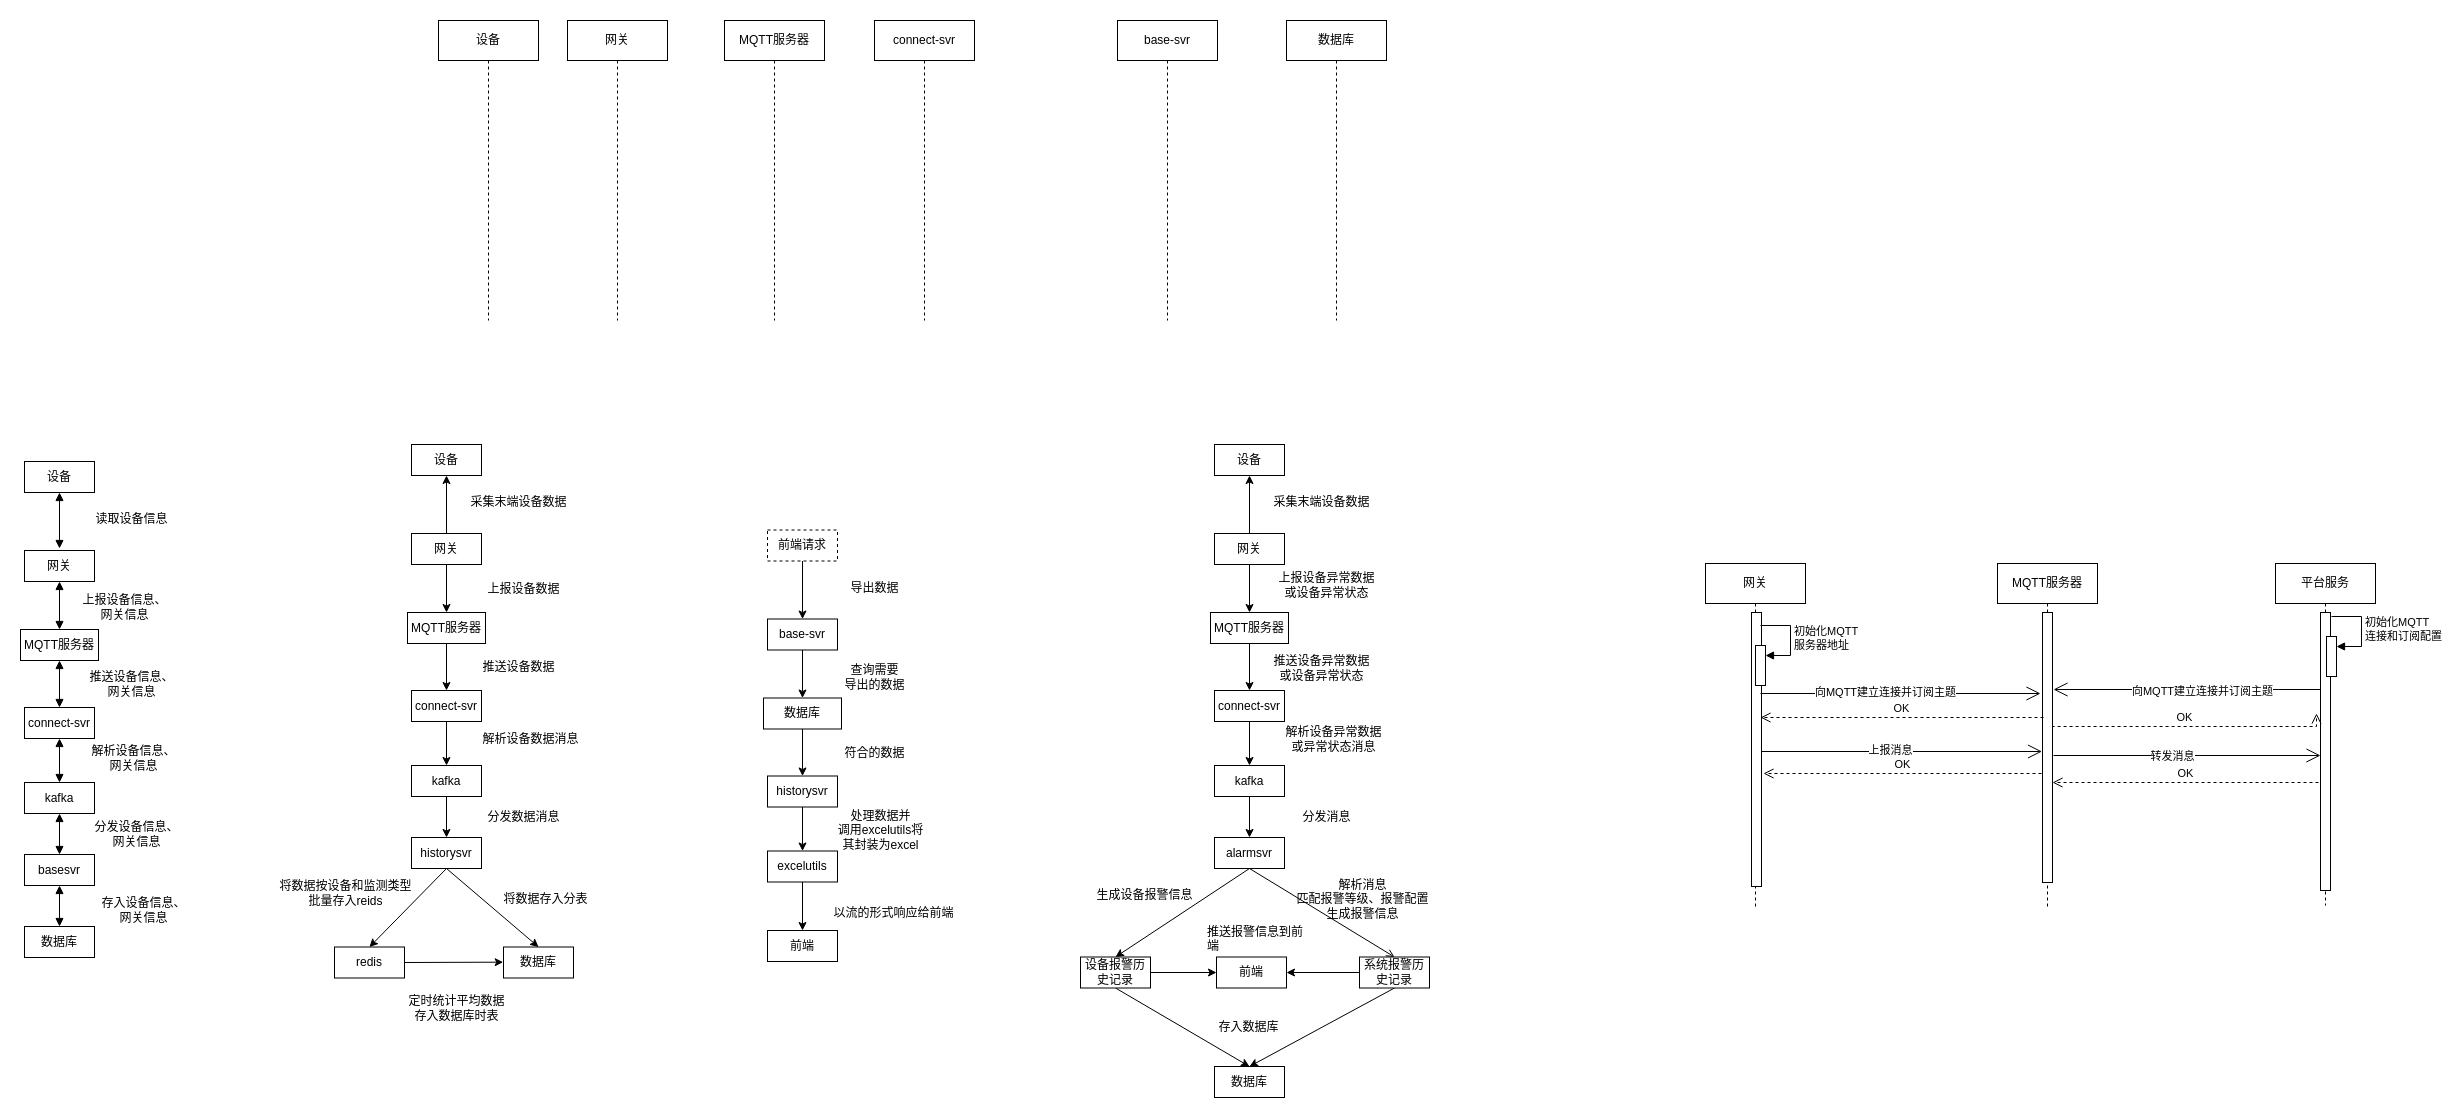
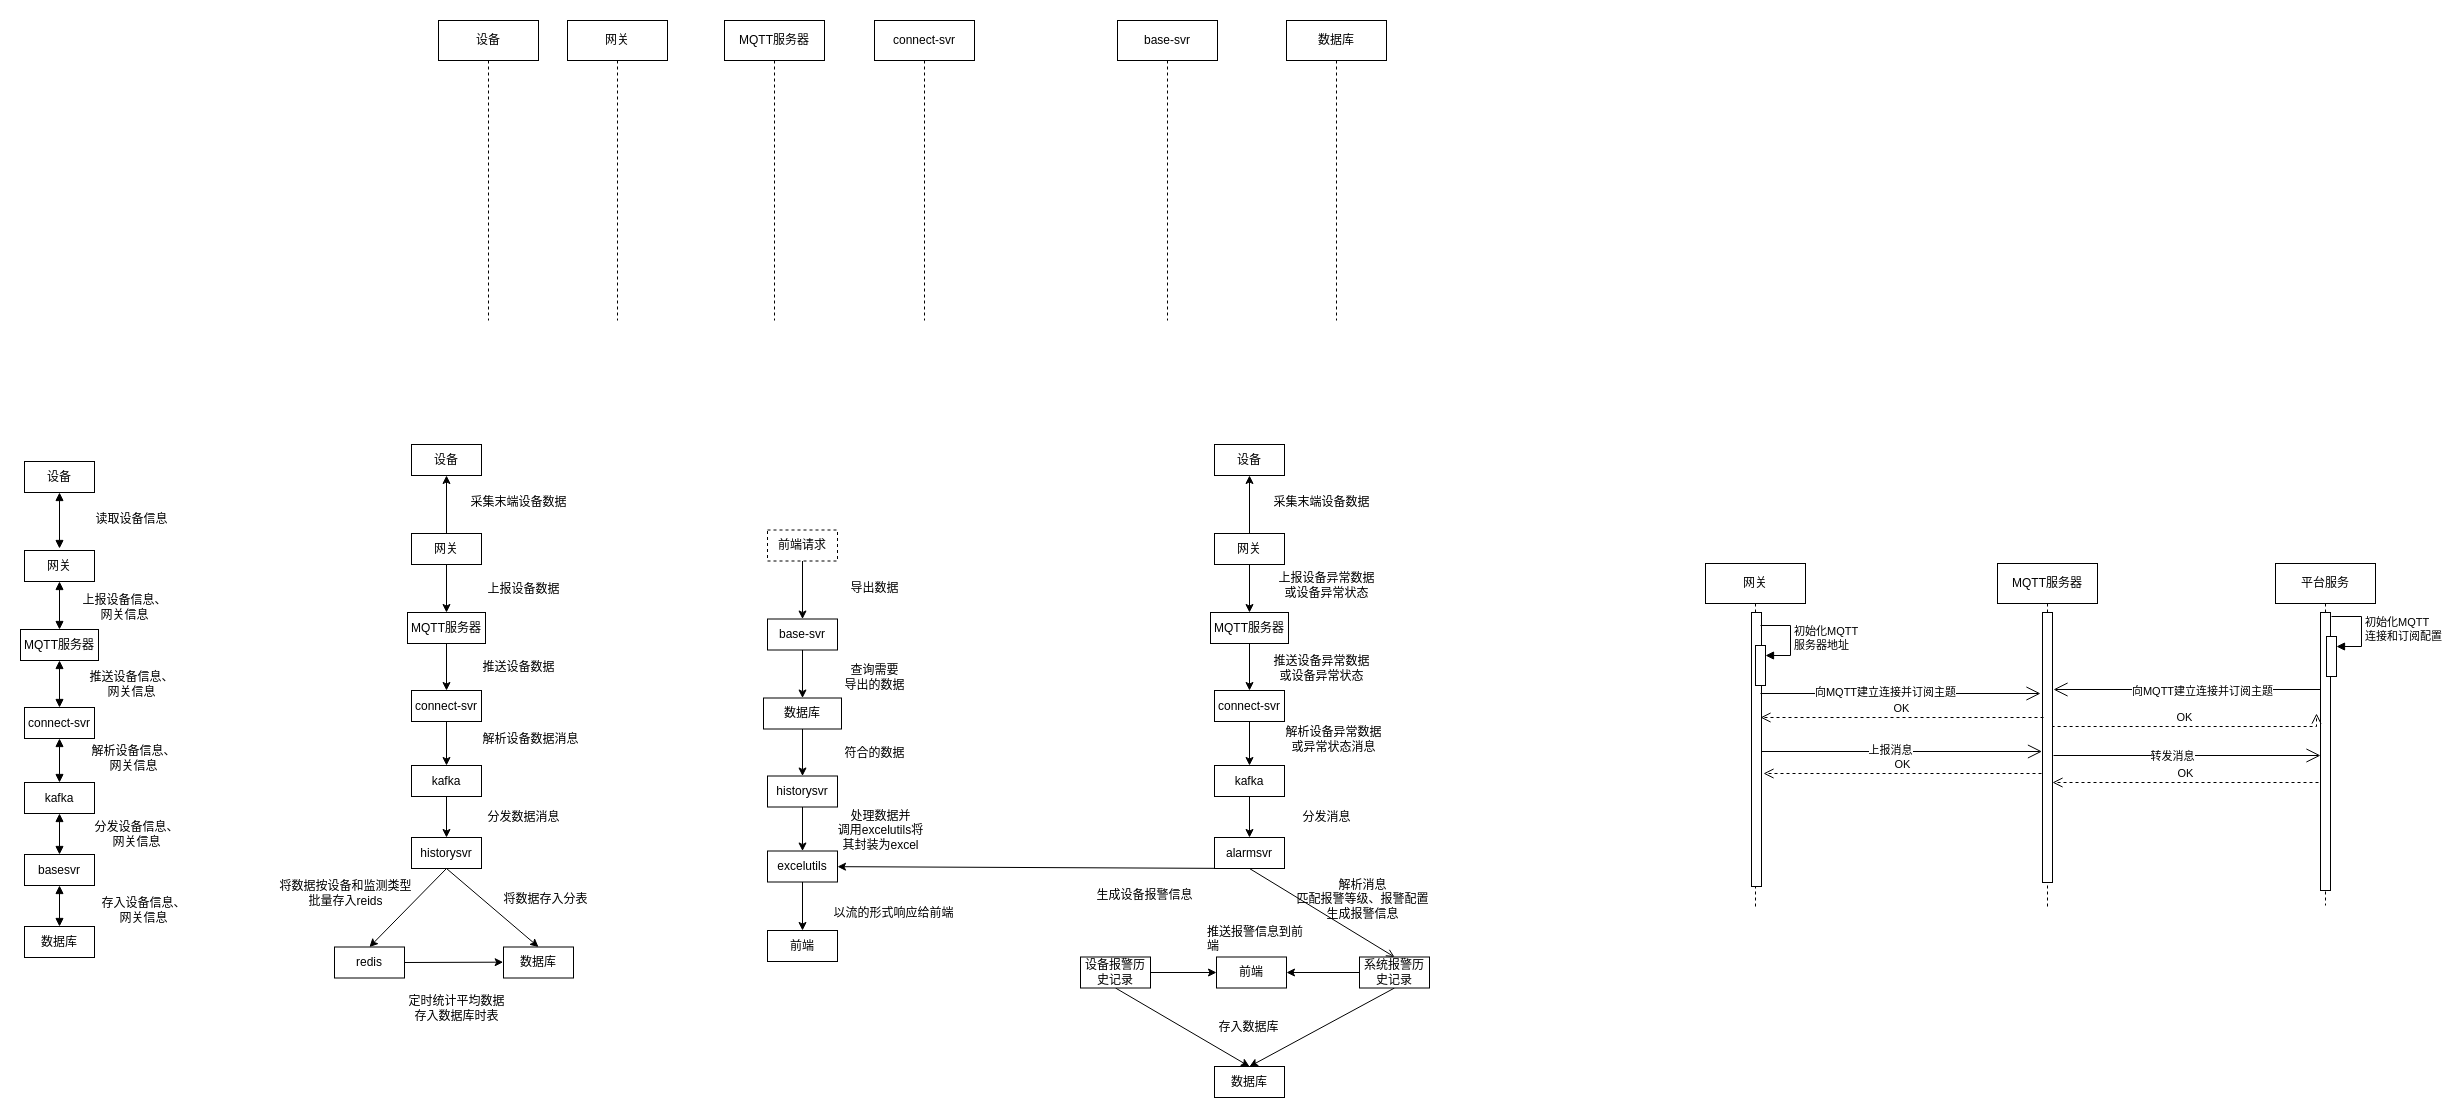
(1184, 912) -> (1030, 868)
